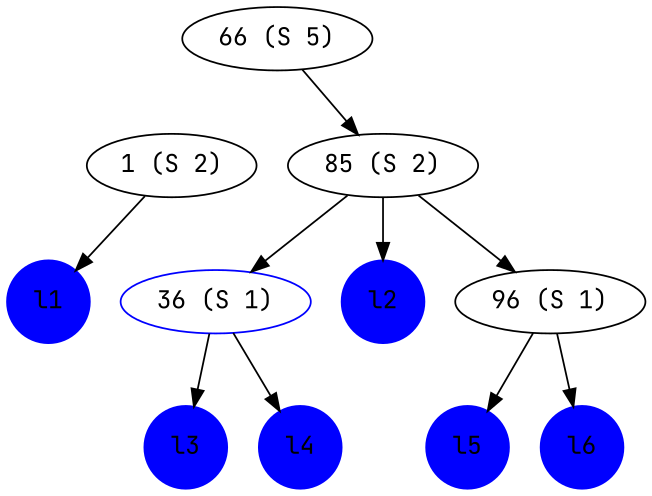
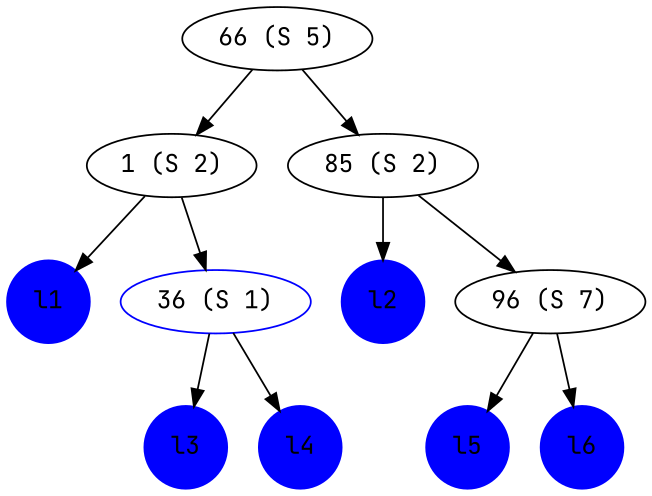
none -> (230, 95)
(306, 228) -> (191, 225)
(550, 302) -> (550, 302)
